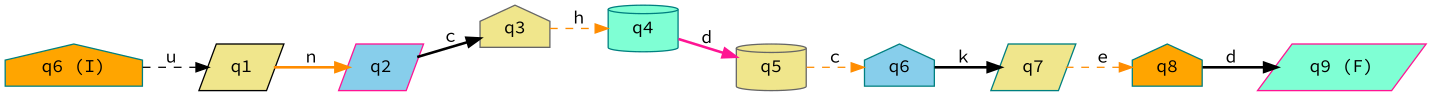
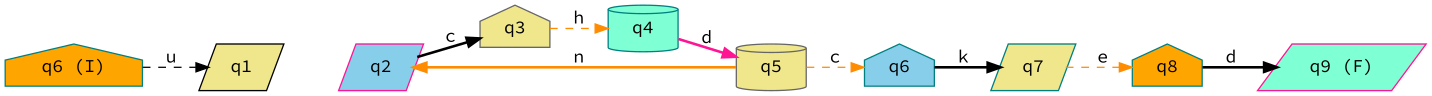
(304, 67) -> (581, 67)
